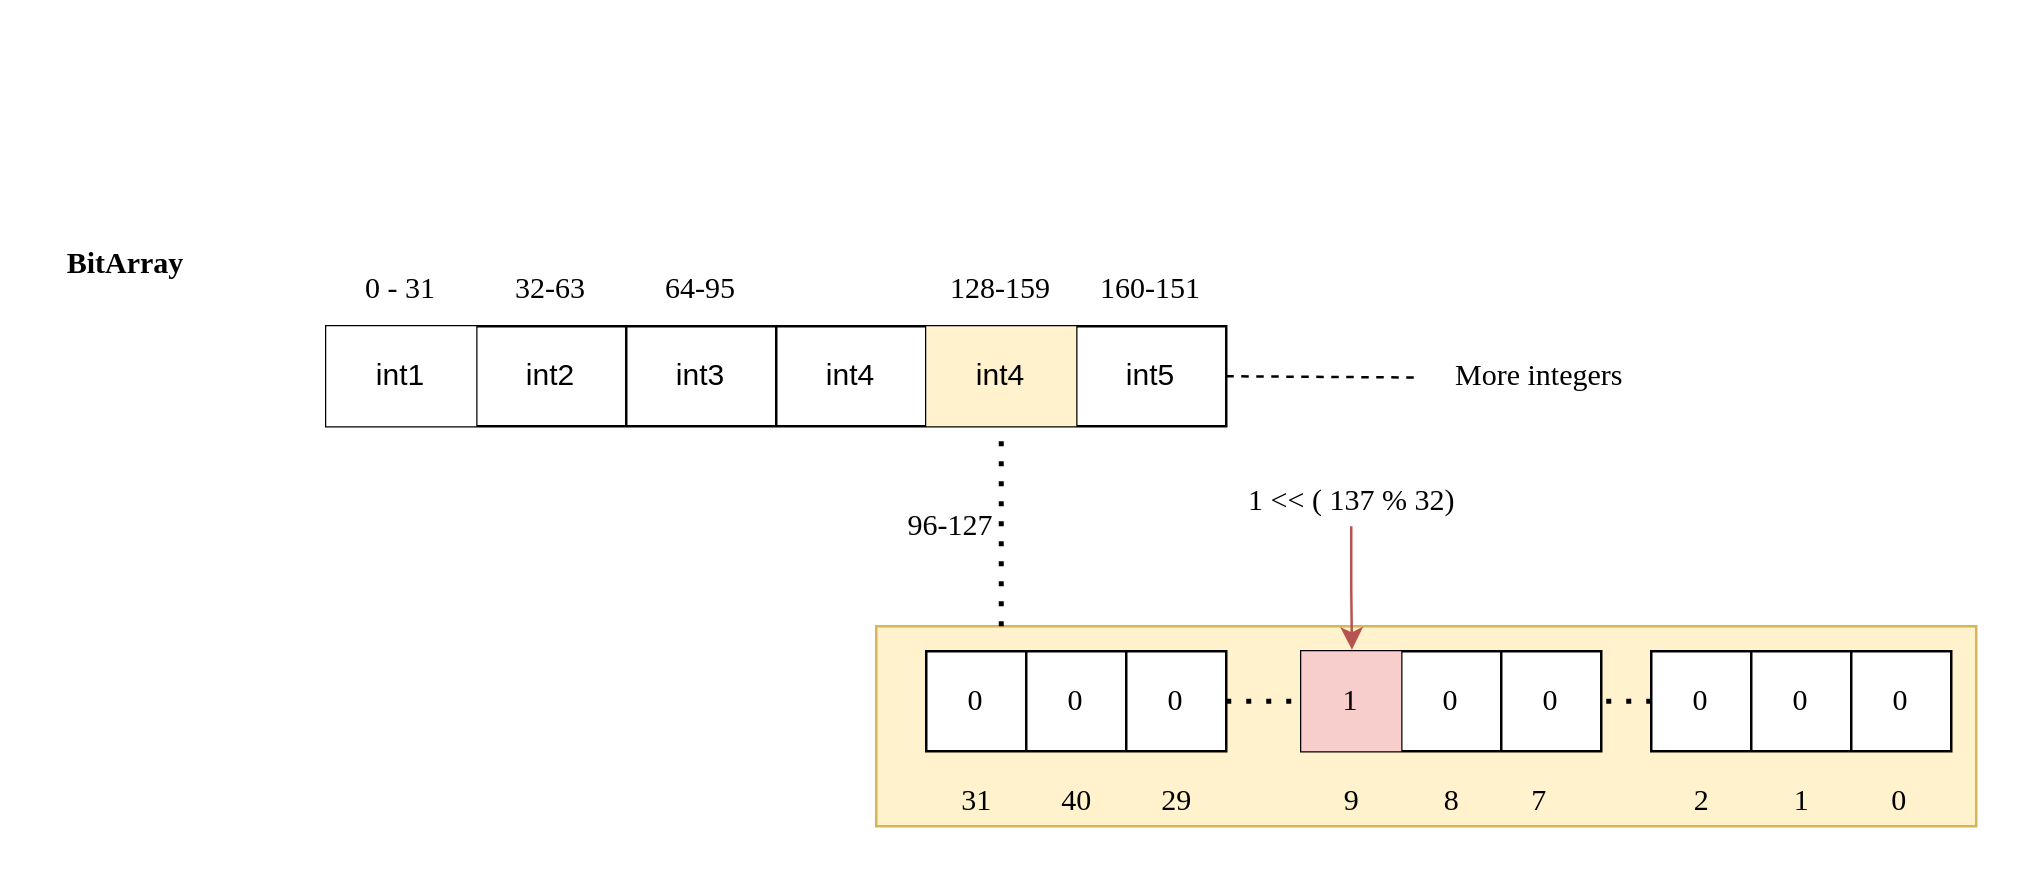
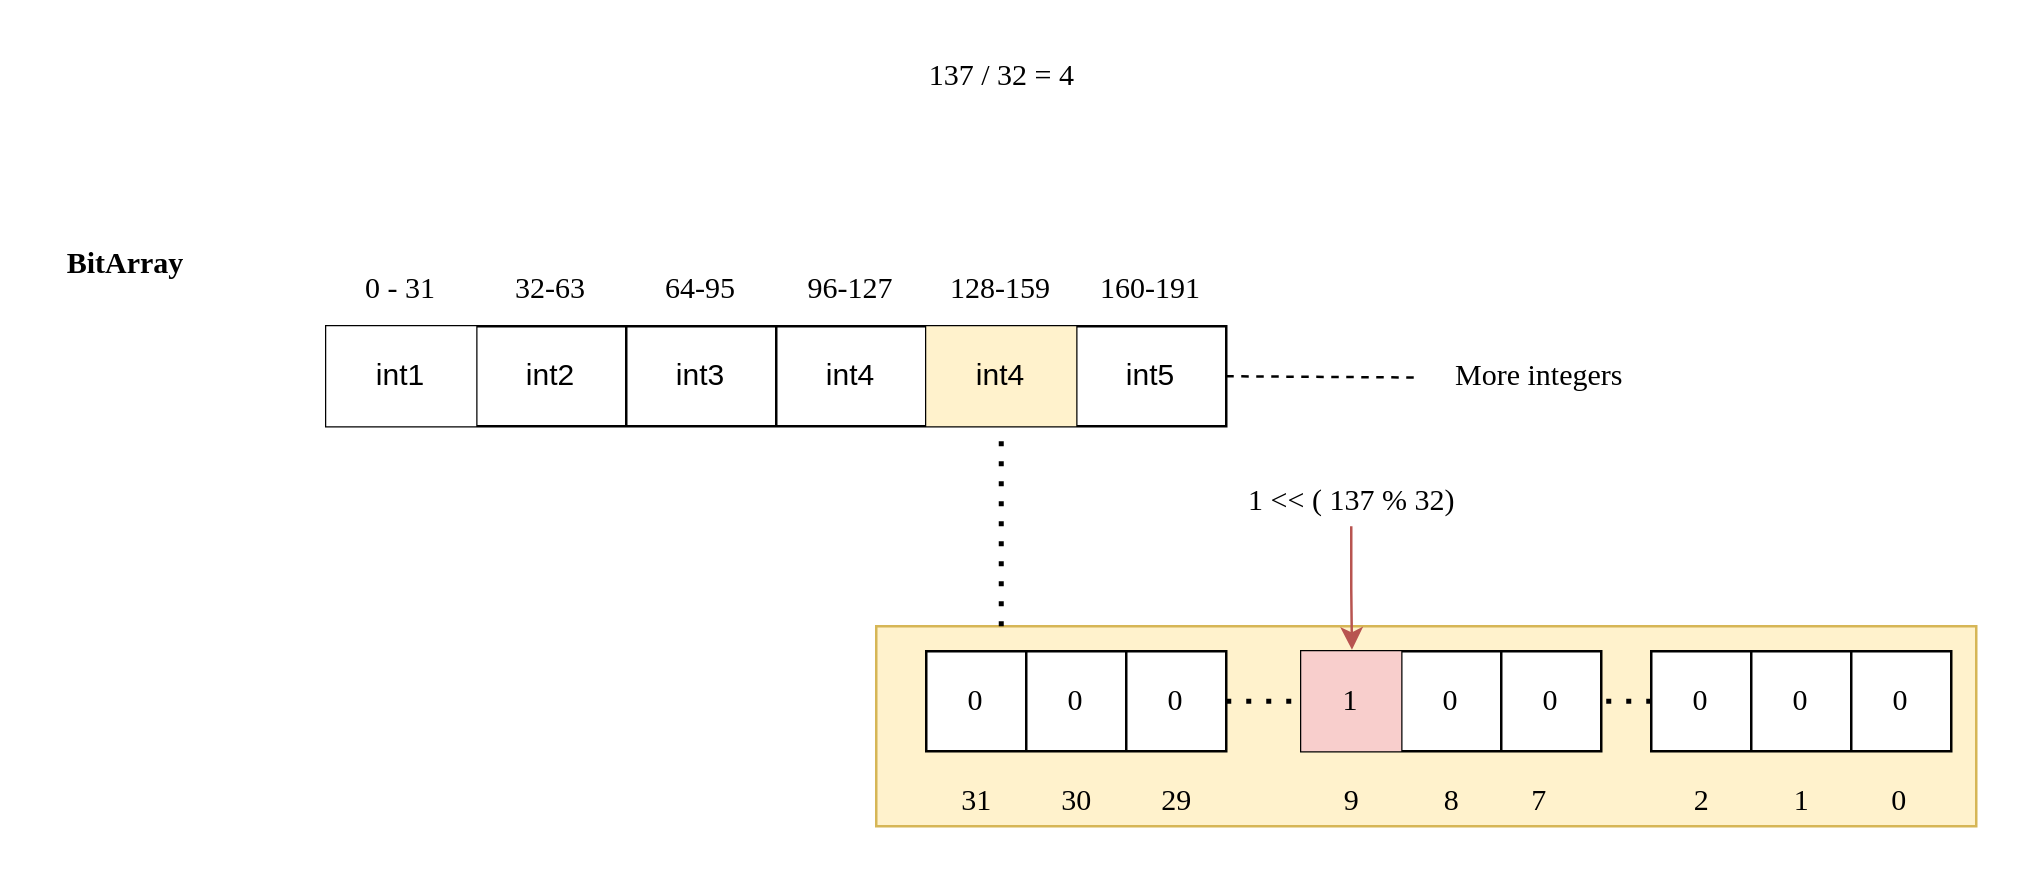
none -> (1001, 76)
(1151, 289) -> (1151, 289)
(951, 526) -> (851, 289)
(1078, 801) -> (1078, 801)
